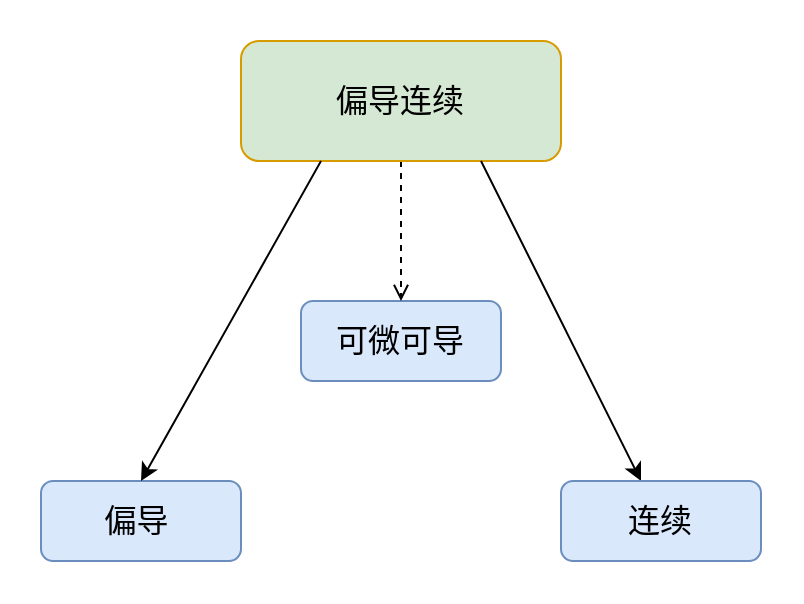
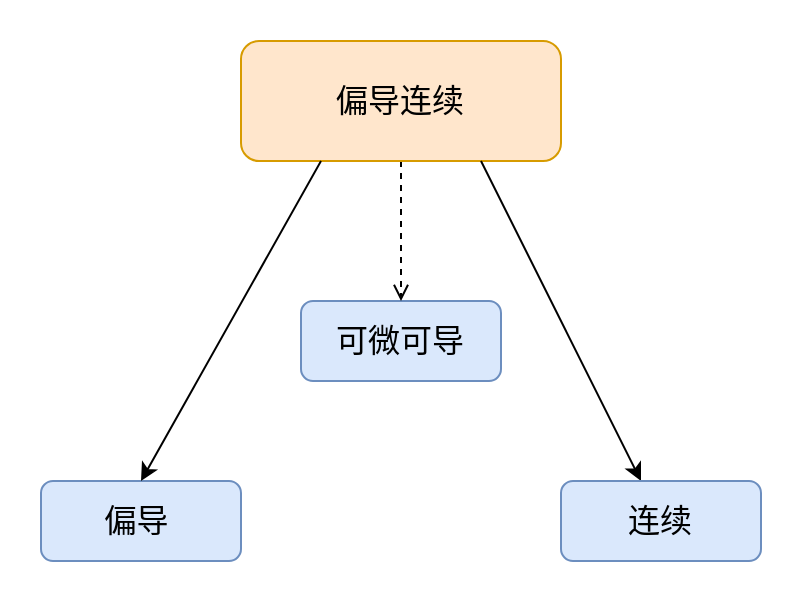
(401, 101) -> (401, 101)
